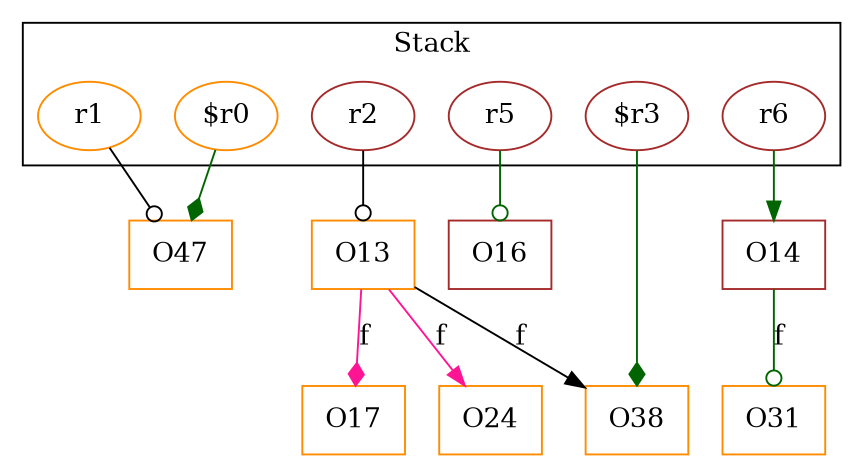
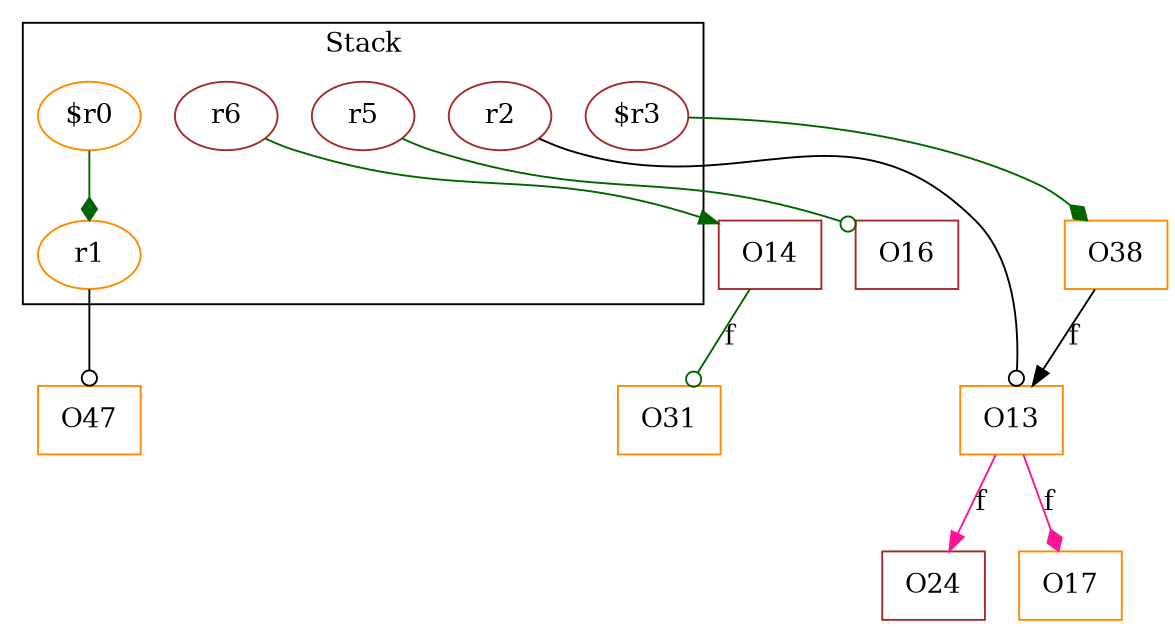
(206, 178) -> (89, 174)
(491, 332) -> (1069, 329)
(491, 420) -> (934, 586)
